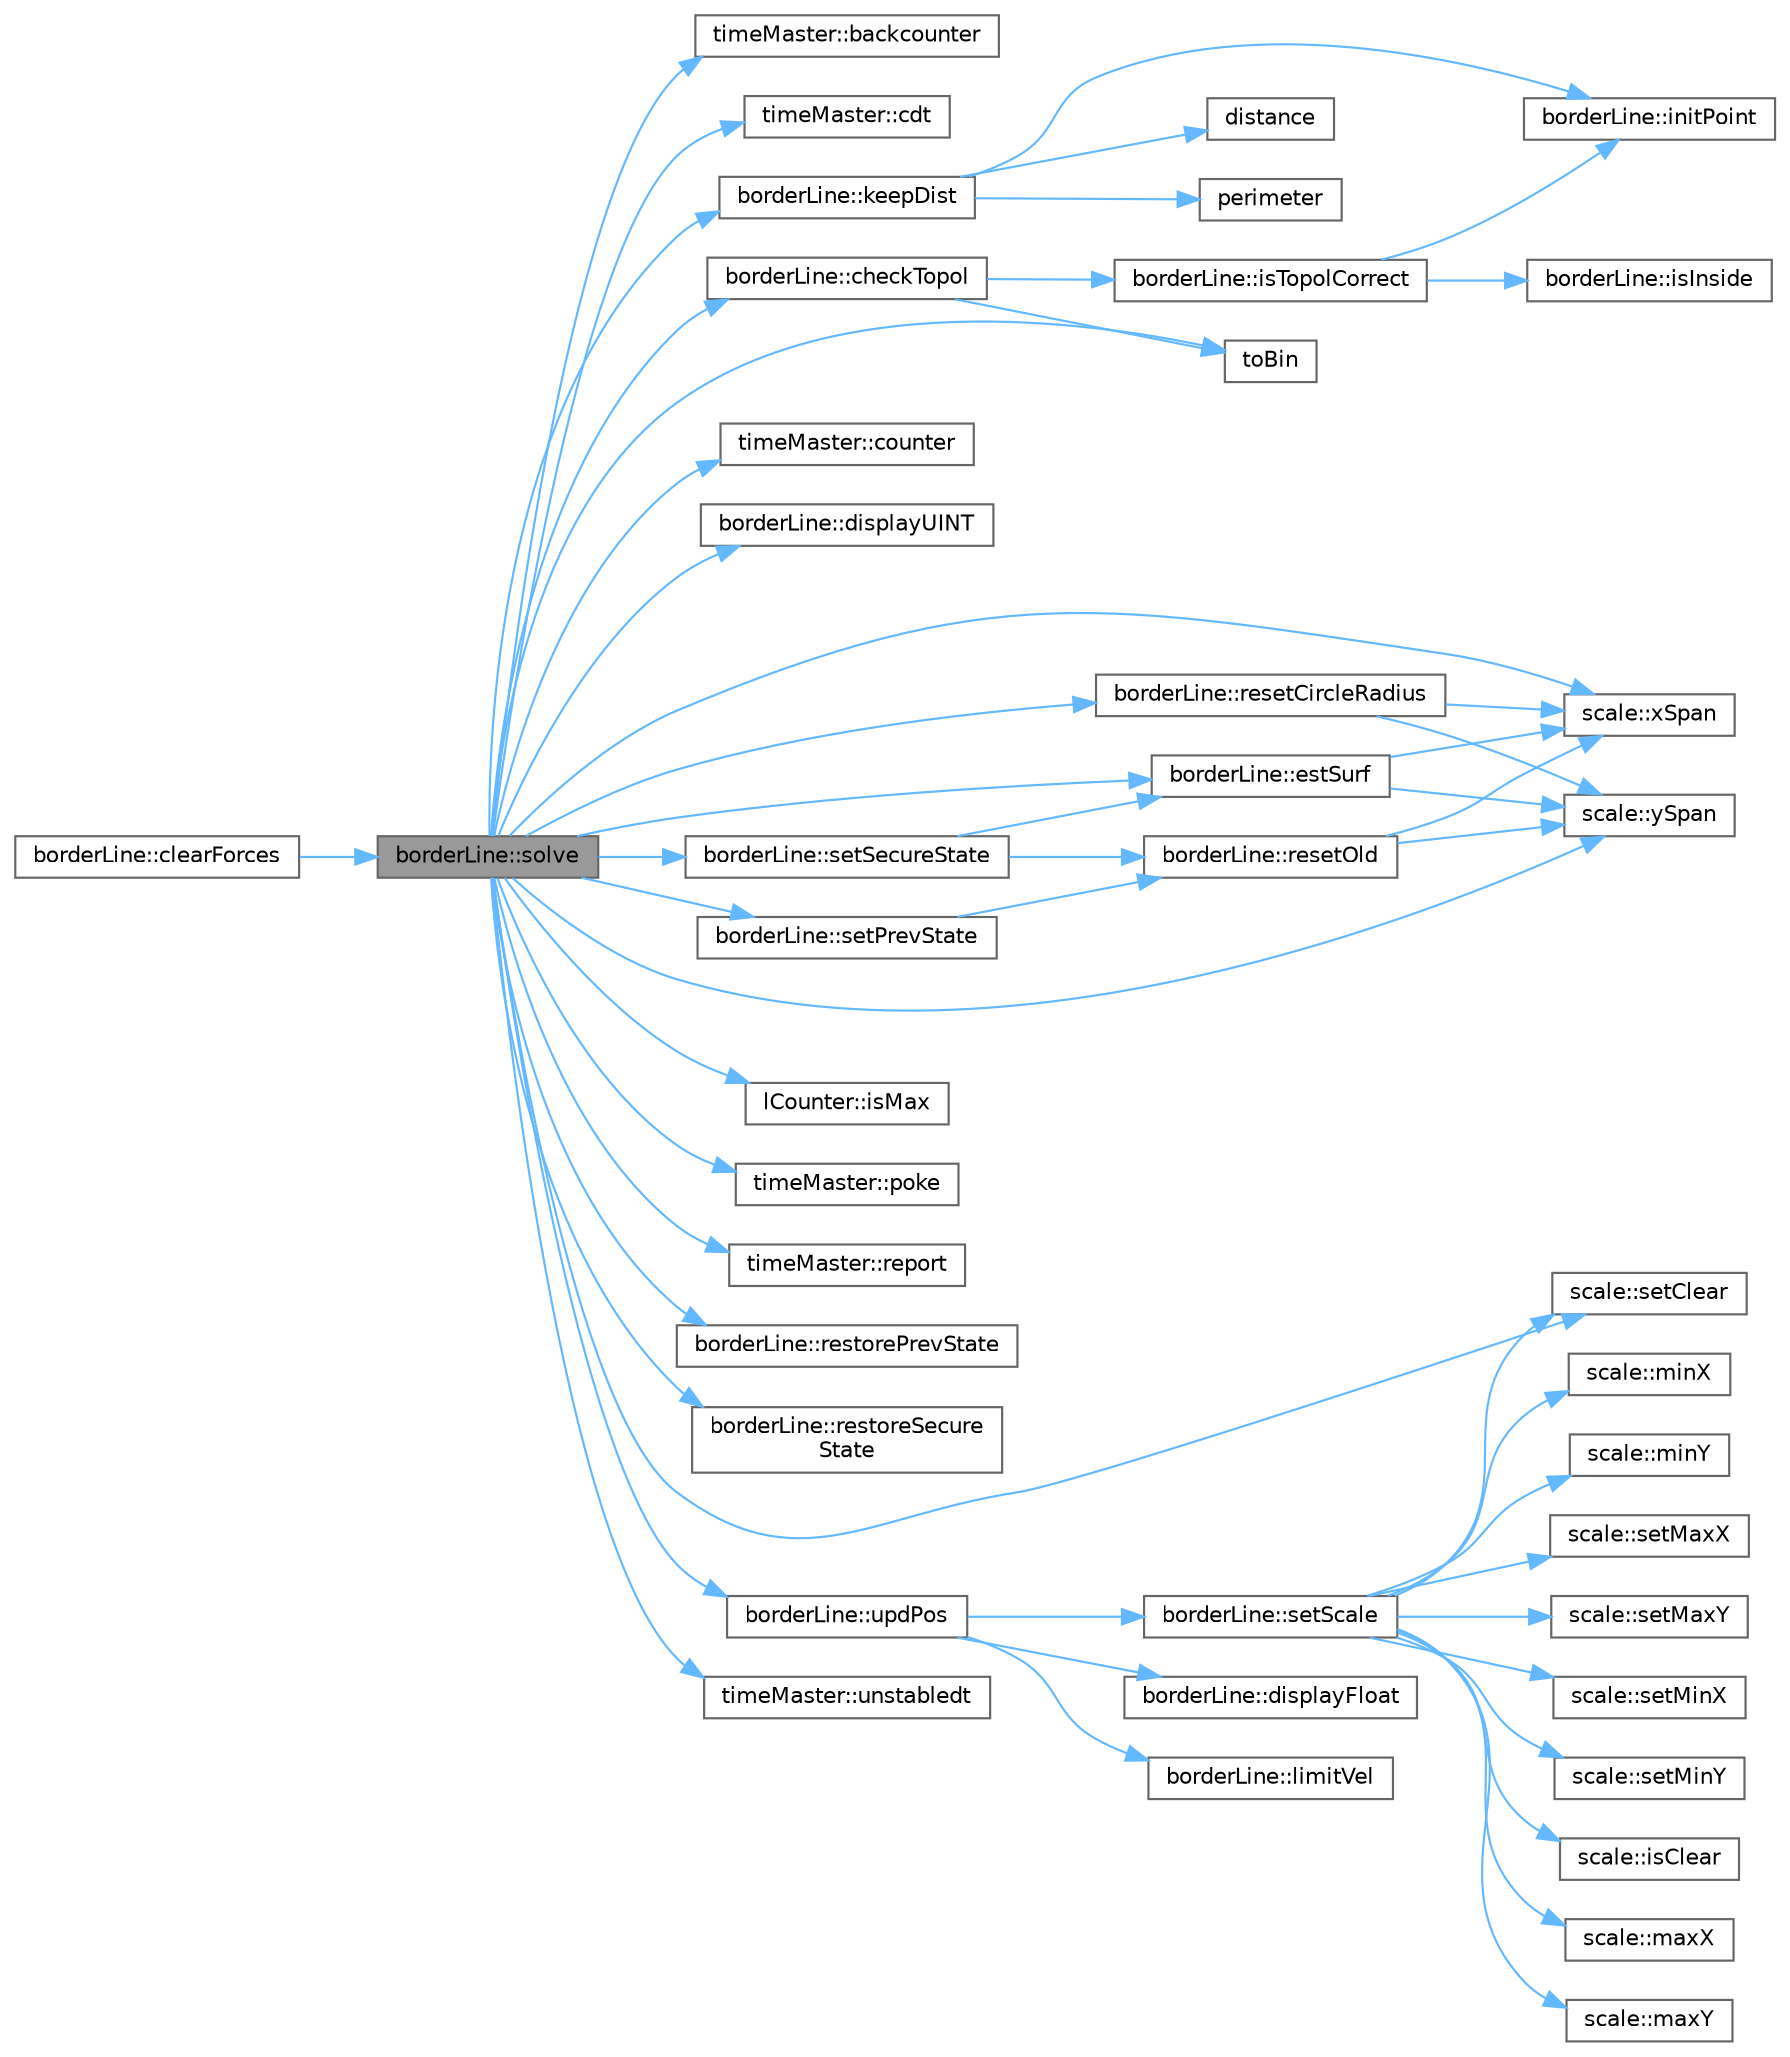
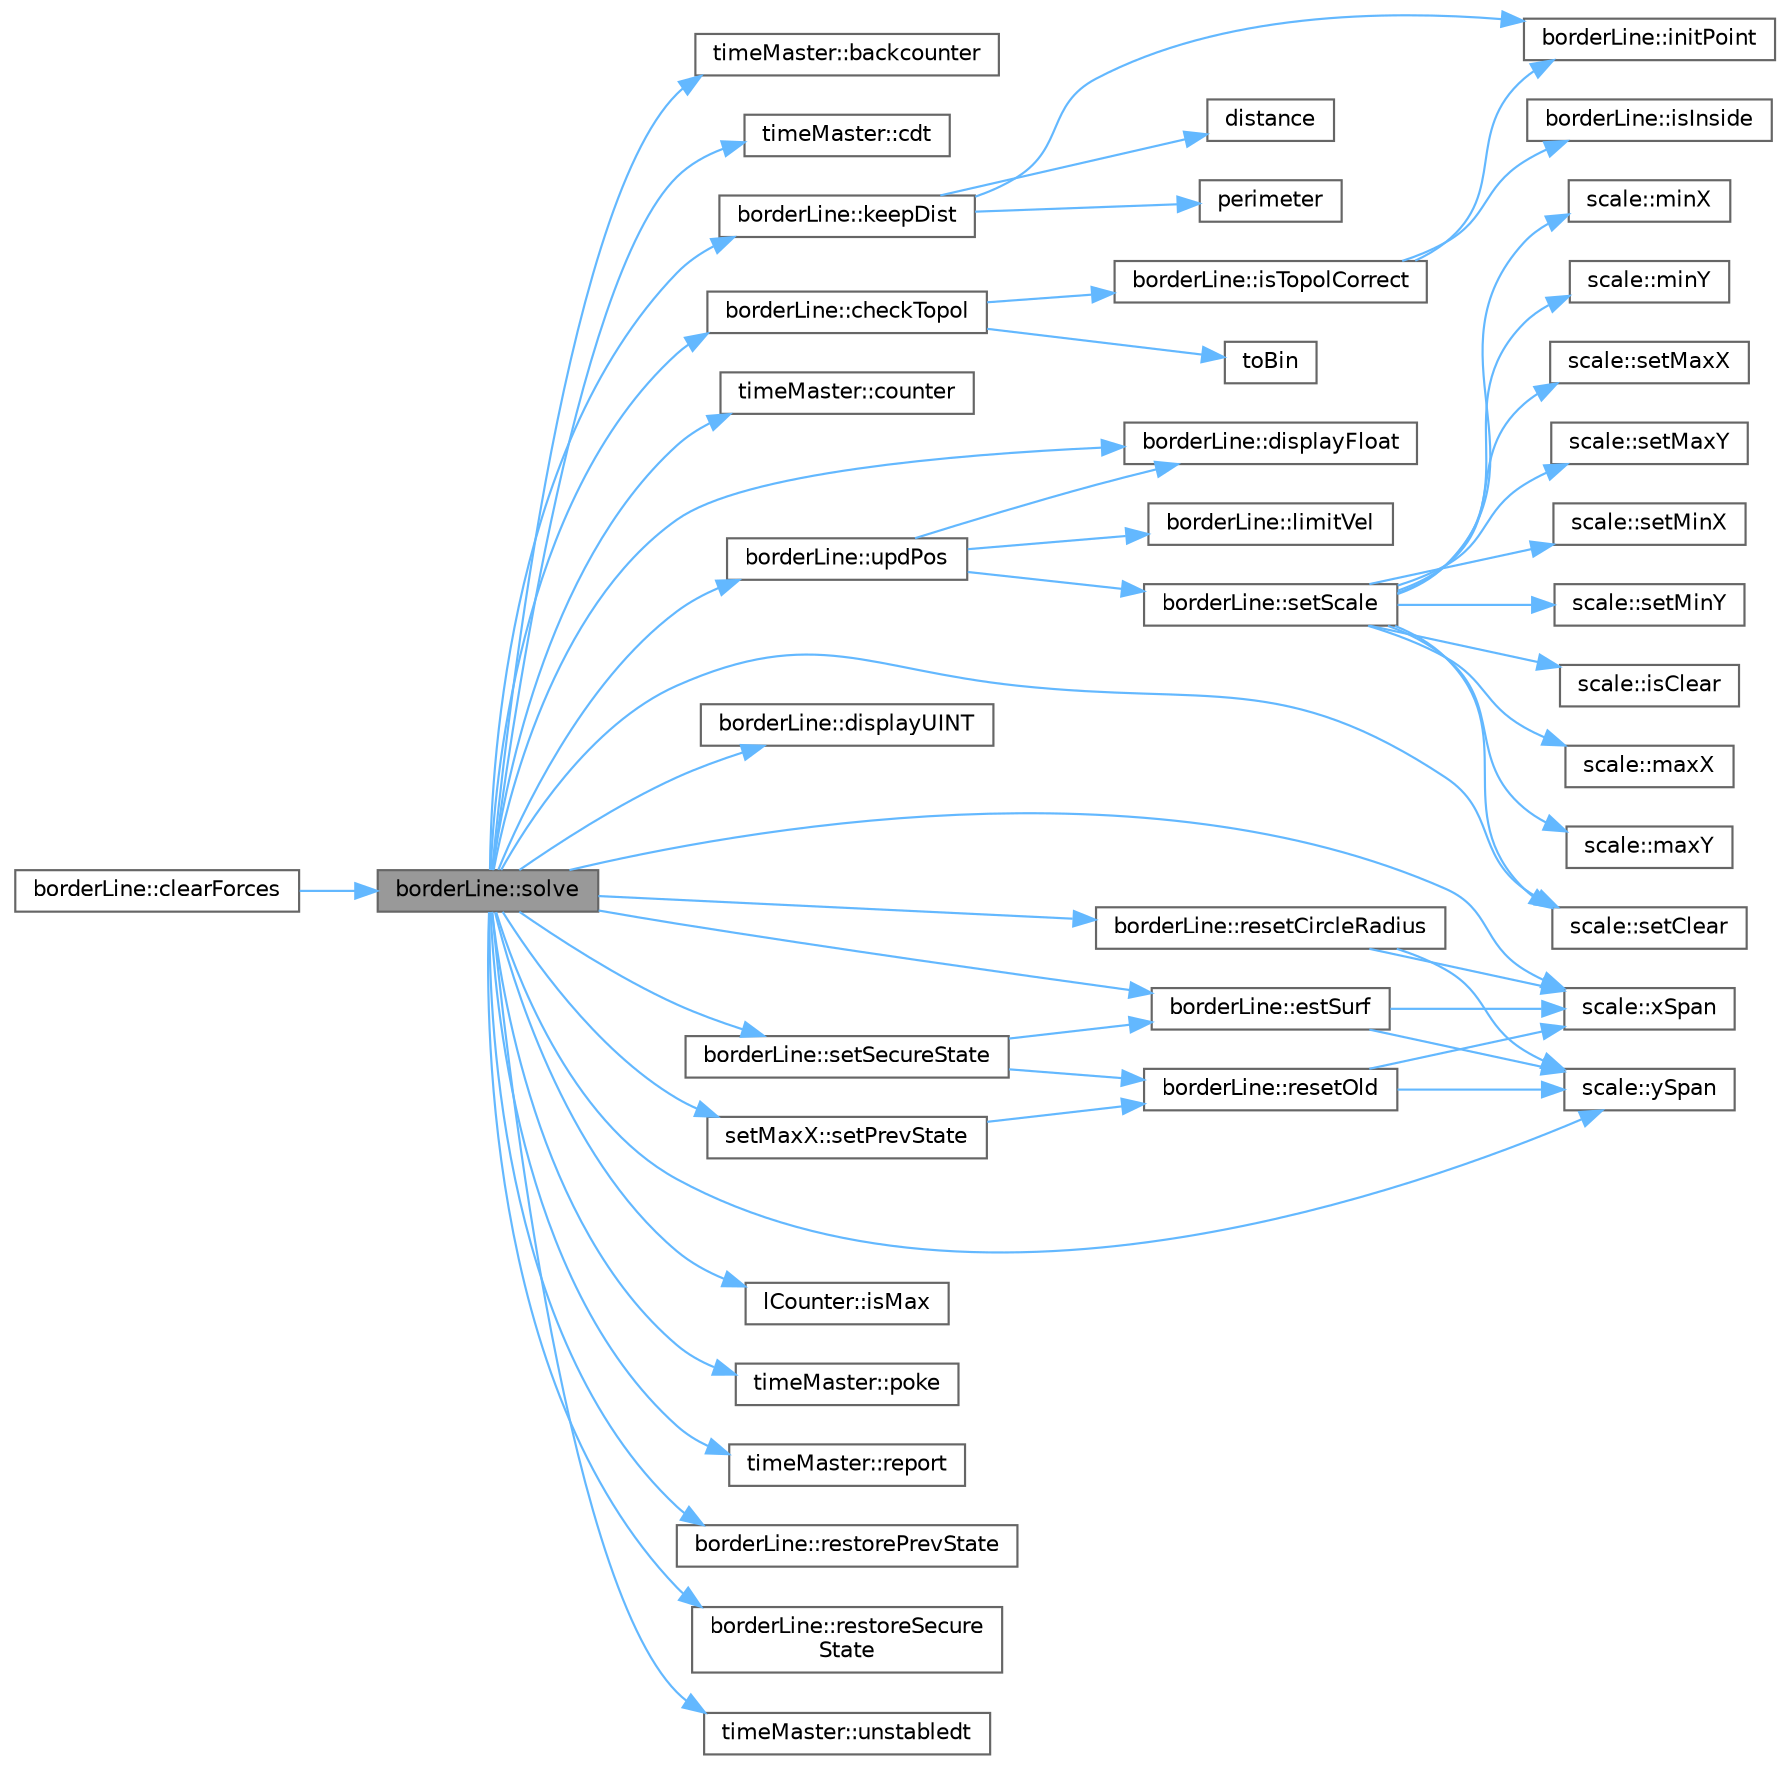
(702, 388) -> (690, 513)
(847, 938) -> (847, 1138)
